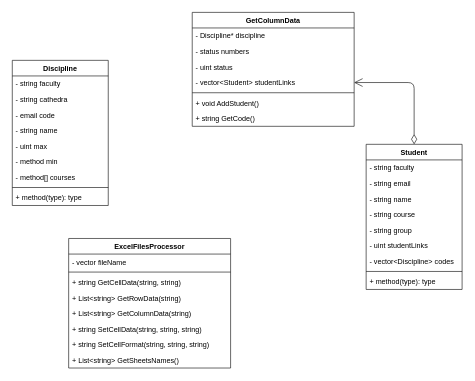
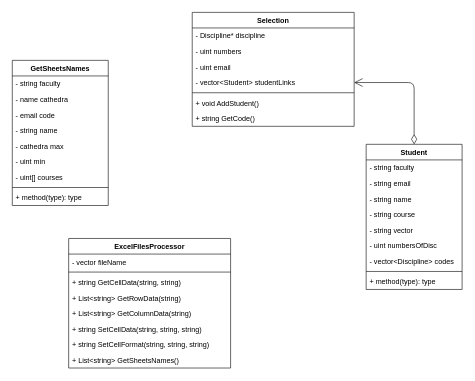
(273, 20) -> (273, 20)
(226, 52) -> (221, 52)
(219, 67) -> (215, 67)
(60, 68) -> (60, 68)
(47, 100) -> (44, 100)
(33, 146) -> (42, 146)
(37, 162) -> (32, 162)
(50, 178) -> (45, 178)
(395, 230) -> (397, 230)
(404, 246) -> (406, 246)
